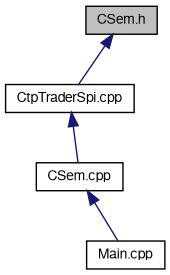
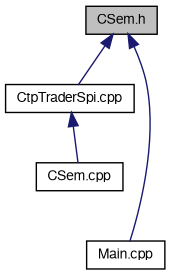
(107, 222) -> (149, 144)
